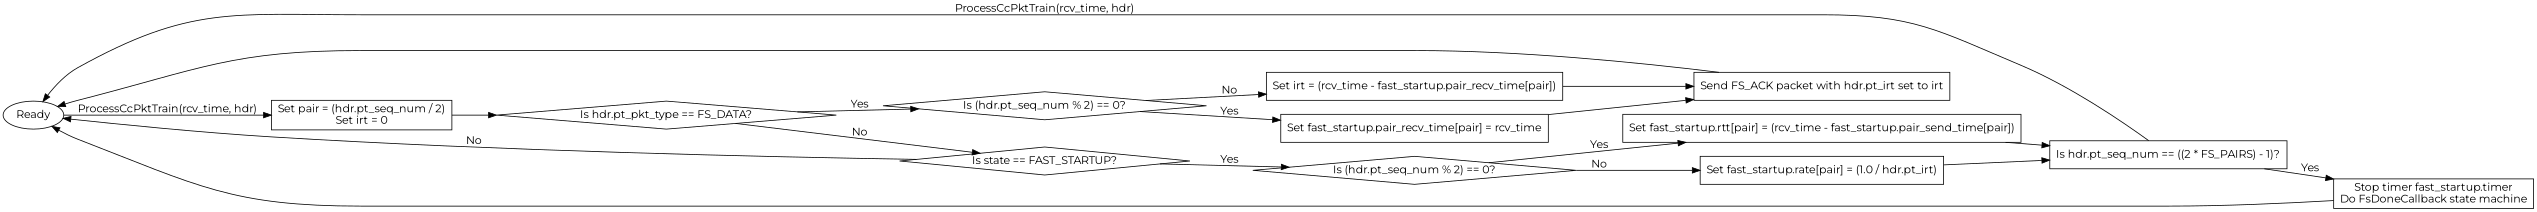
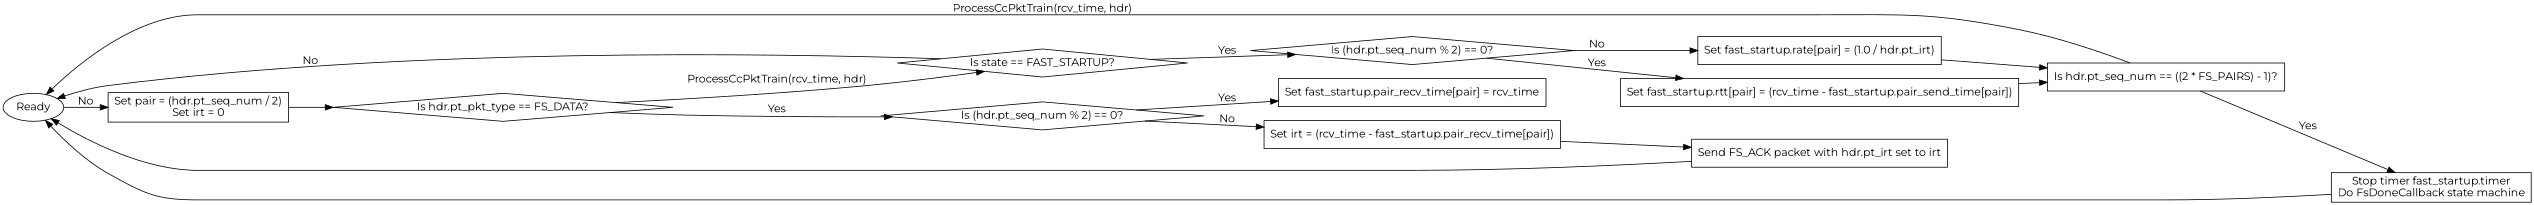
(1617, 107) -> none
(168, 109) -> (86, 102)
(860, 133) -> (777, 80)
